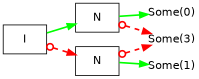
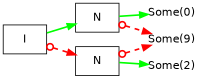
(172, 39) -> (172, 39)
(172, 66) -> (172, 66)
